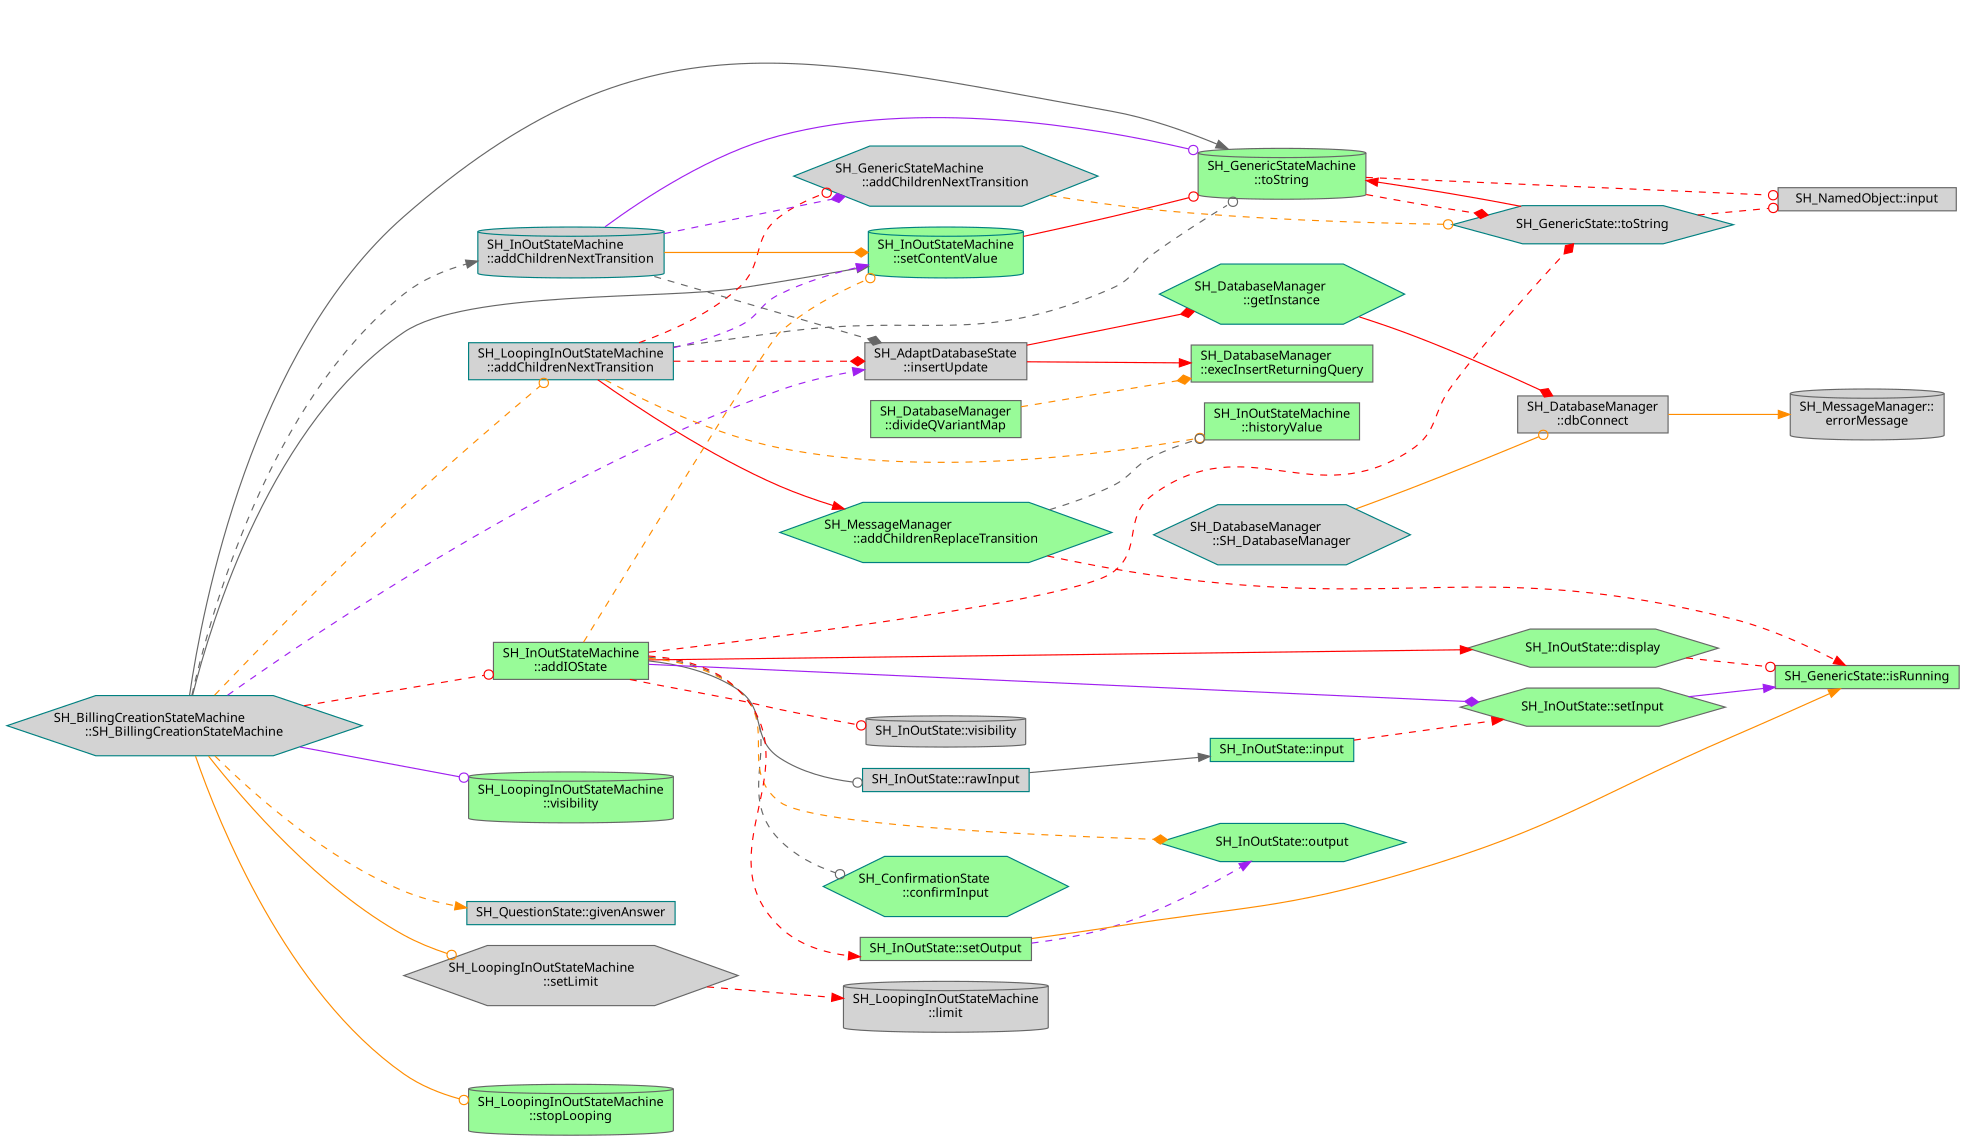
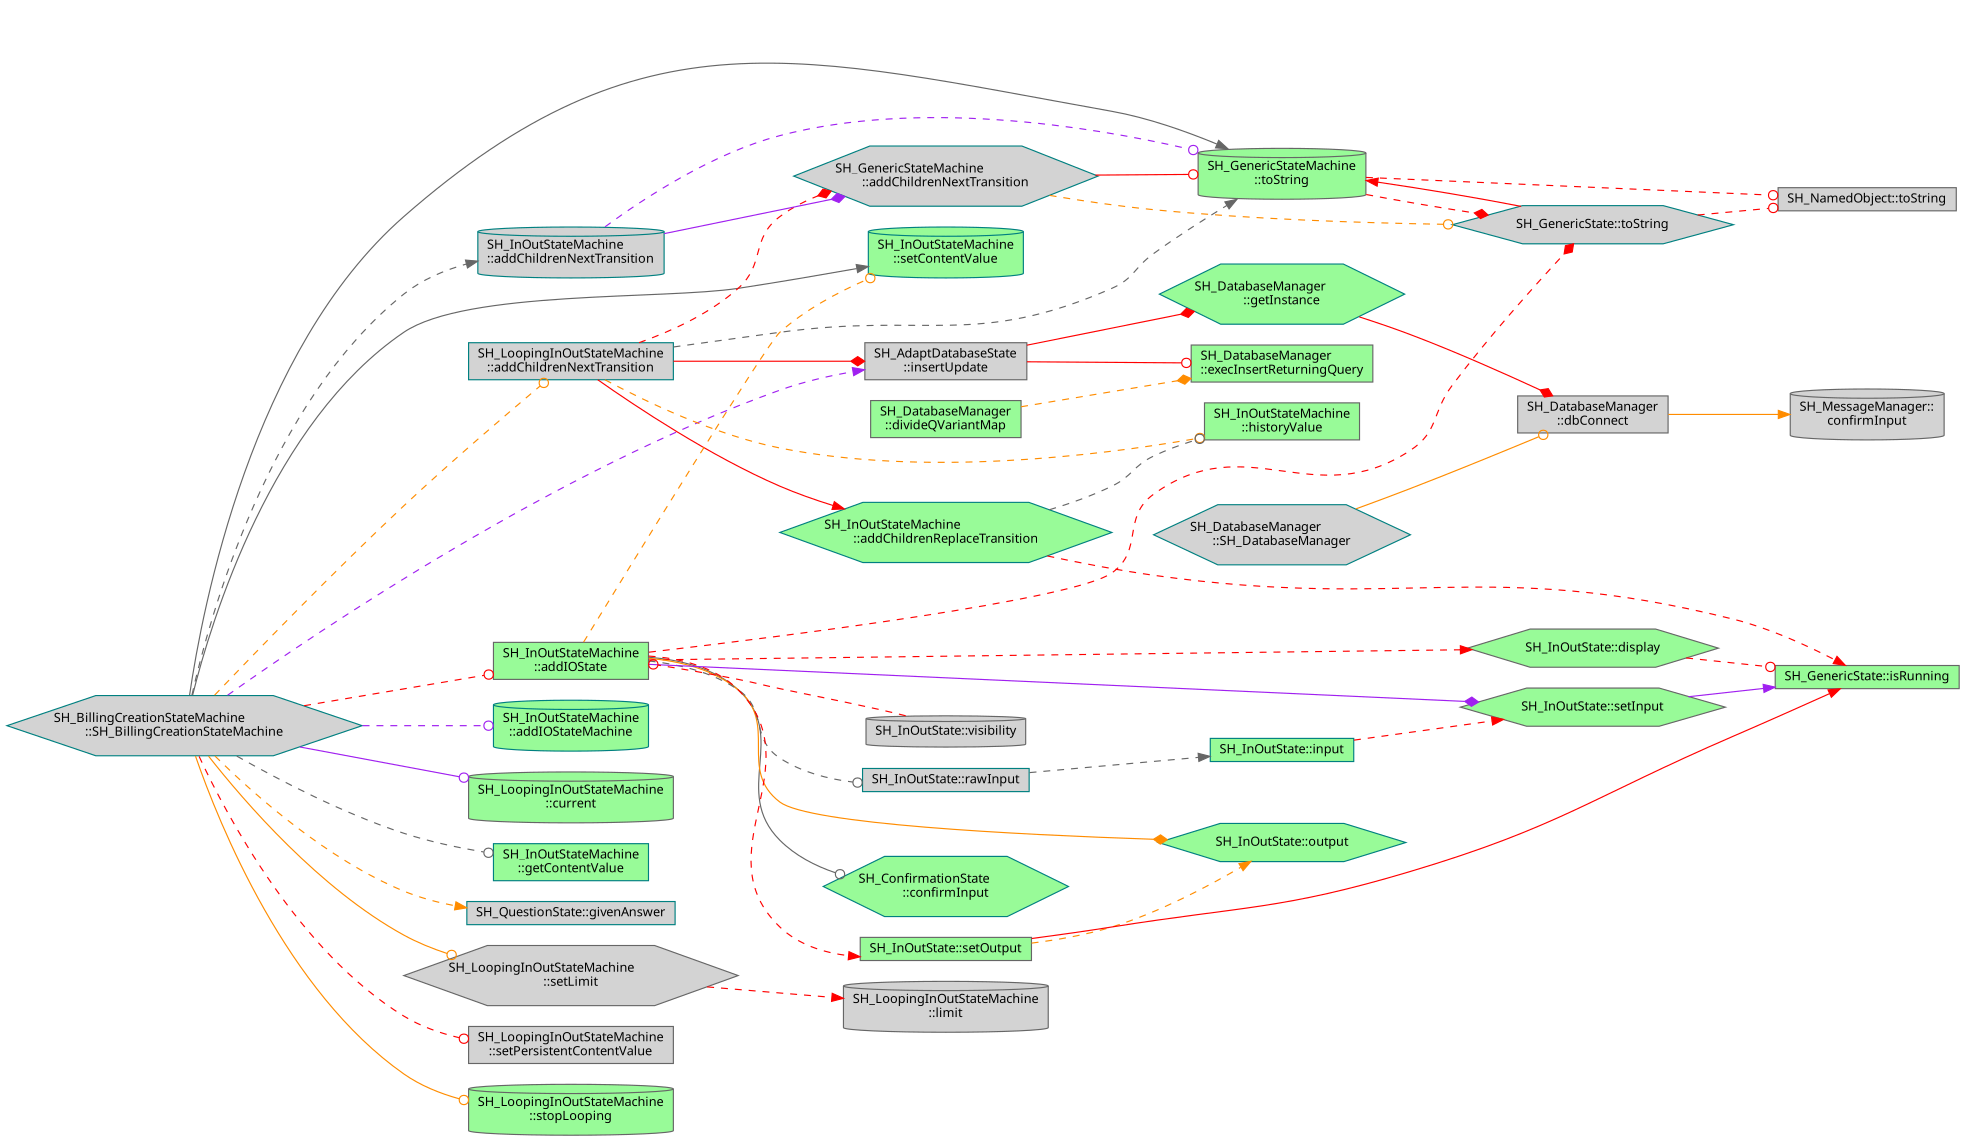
(886, 119) -> (886, 119)
(1867, 199) -> (1867, 199)
(748, 217) -> (748, 217)
(1106, 218) -> (1142, 175)
(750, 252) -> none
(748, 276) -> (748, 276)
(767, 302) -> none
(750, 304) -> none
(966, 324) -> (966, 324)
(771, 361) -> (771, 361)
(1104, 362) -> (1104, 362)
(1867, 414) -> (1867, 414)
(946, 532) -> (946, 532)
(1054, 655) -> (1054, 655)
(732, 699) -> (782, 689)
none -> (571, 726)
(776, 755) -> (776, 755)
(1114, 765) -> (1114, 765)
(571, 797) -> (571, 797)
(855, 820) -> (855, 820)
(766, 821) -> (766, 821)
(1444, 861) -> (1444, 861)
none -> (571, 862)
(1151, 913) -> (1151, 913)
none -> (571, 1045)
